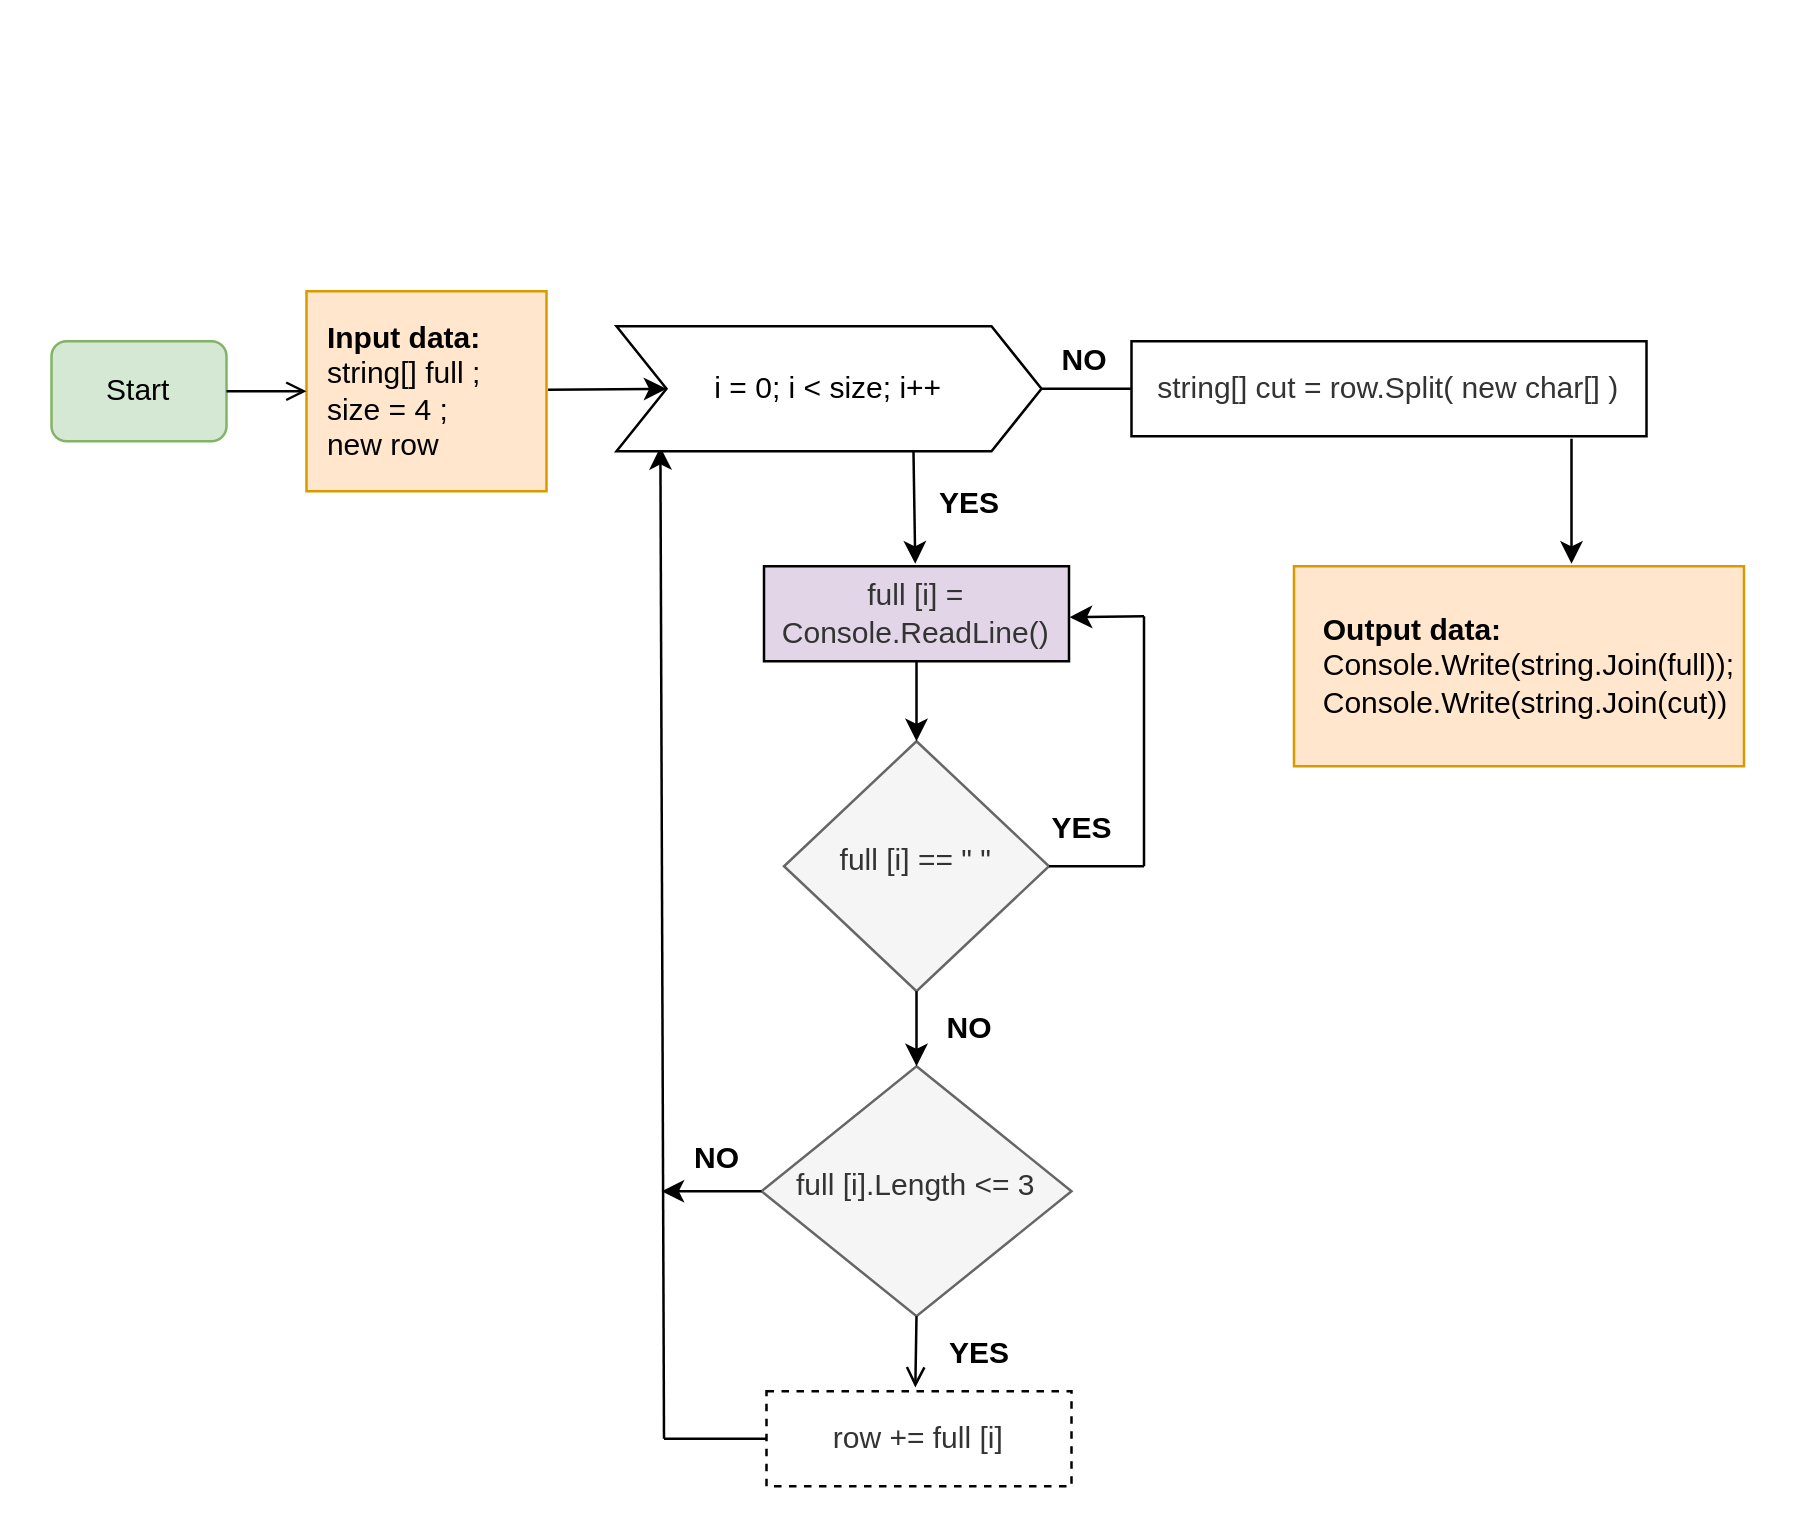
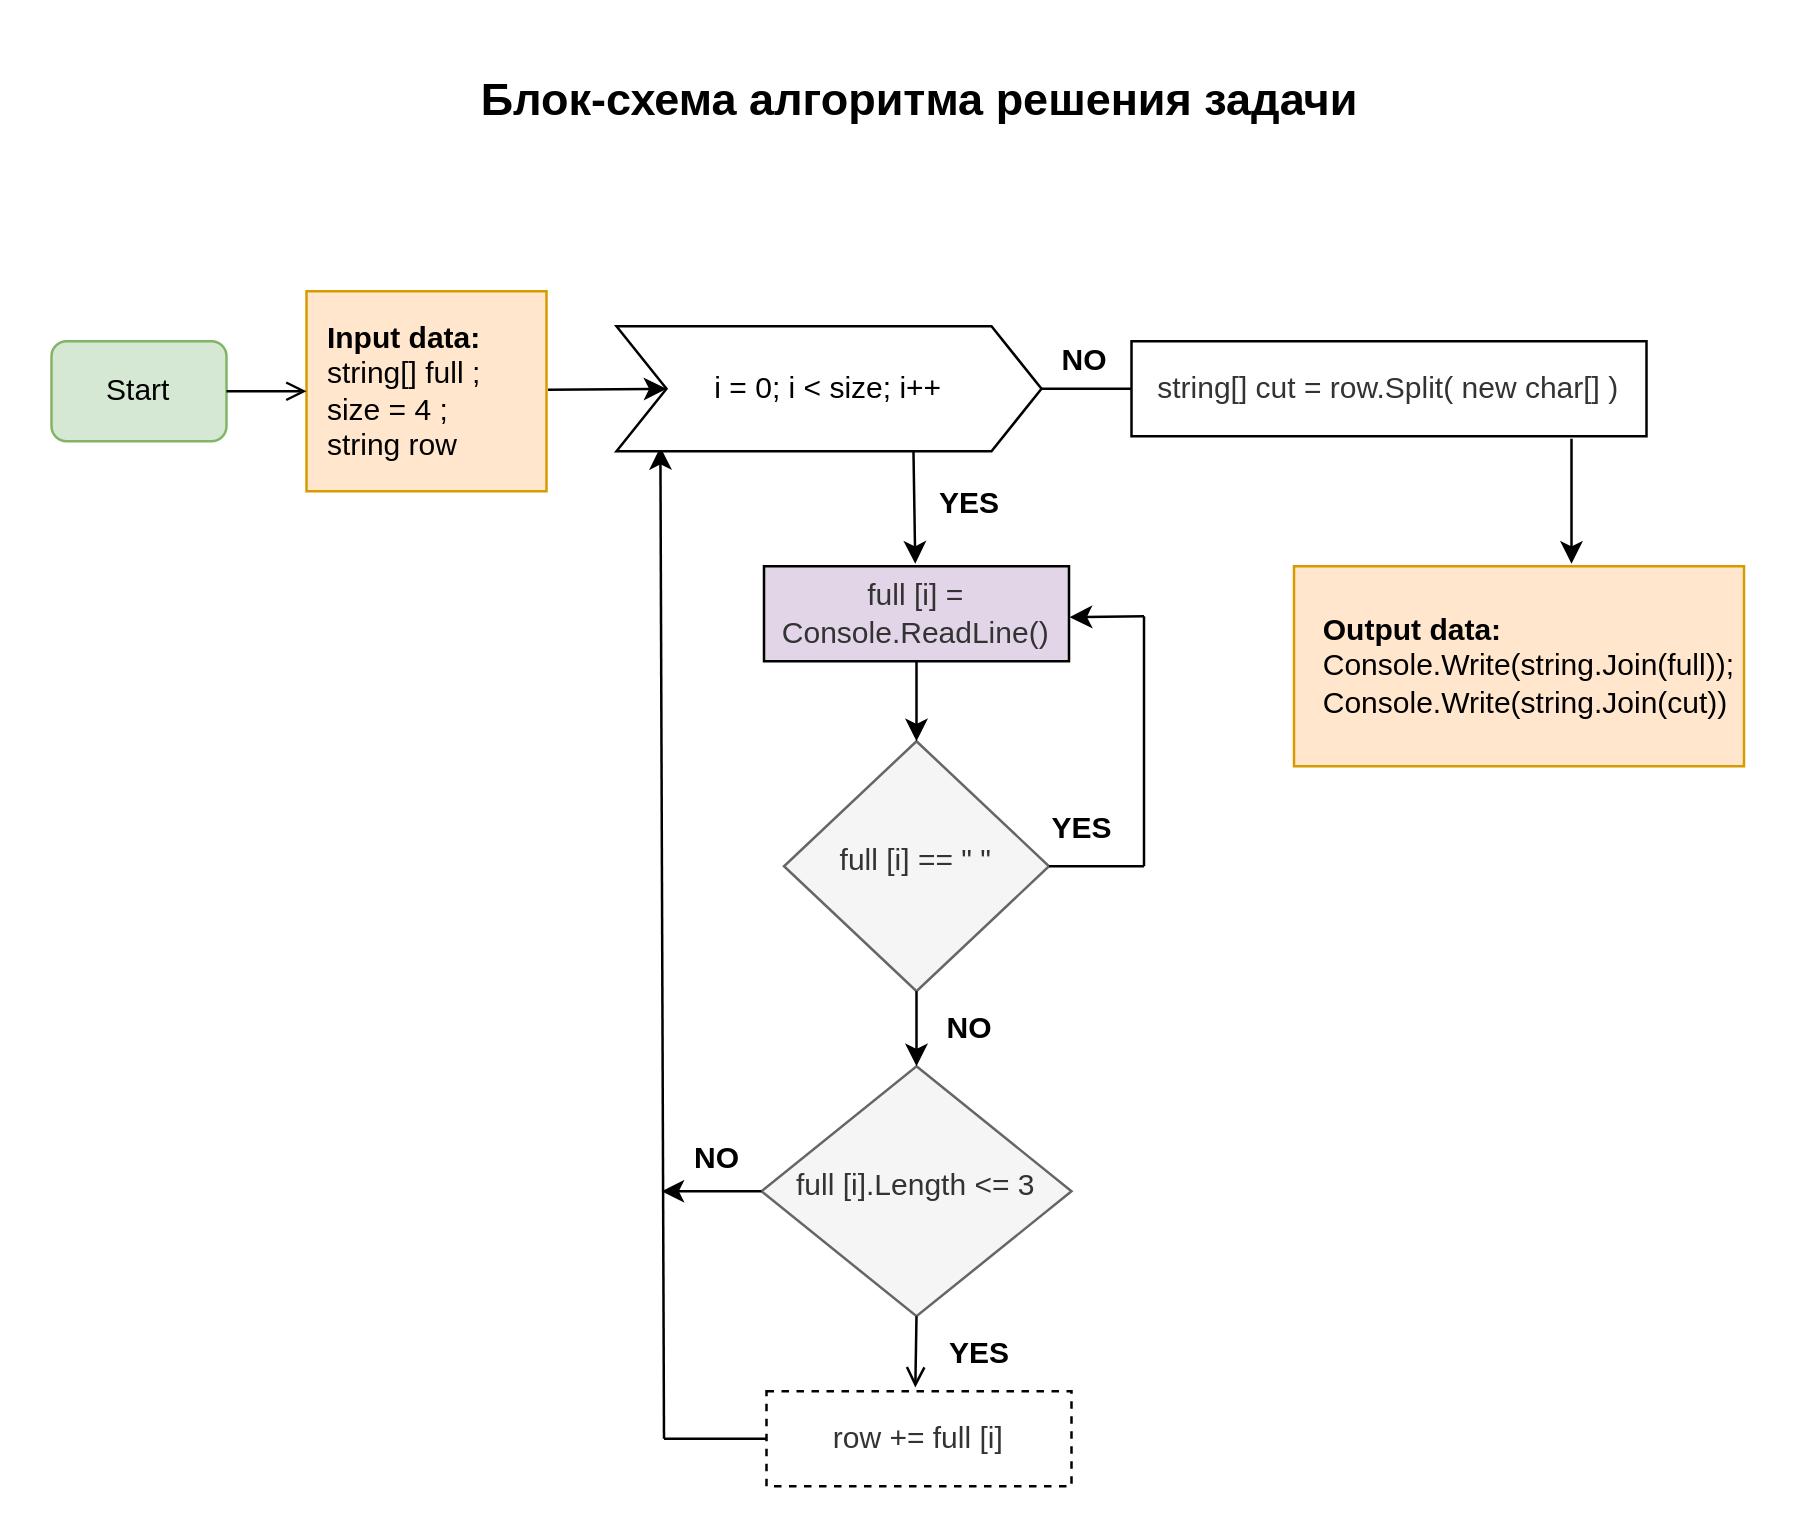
none -> (919, 101)
(414, 391) -> (414, 391)
